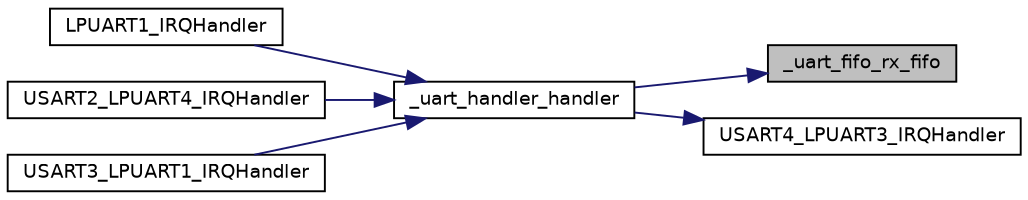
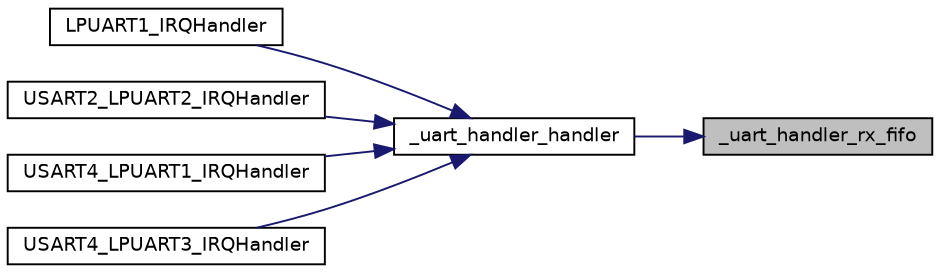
(862, 63) -> (818, 136)
(166, 100) -> (166, 100)
(659, 115) -> (356, 199)
(166, 173) -> (166, 173)
